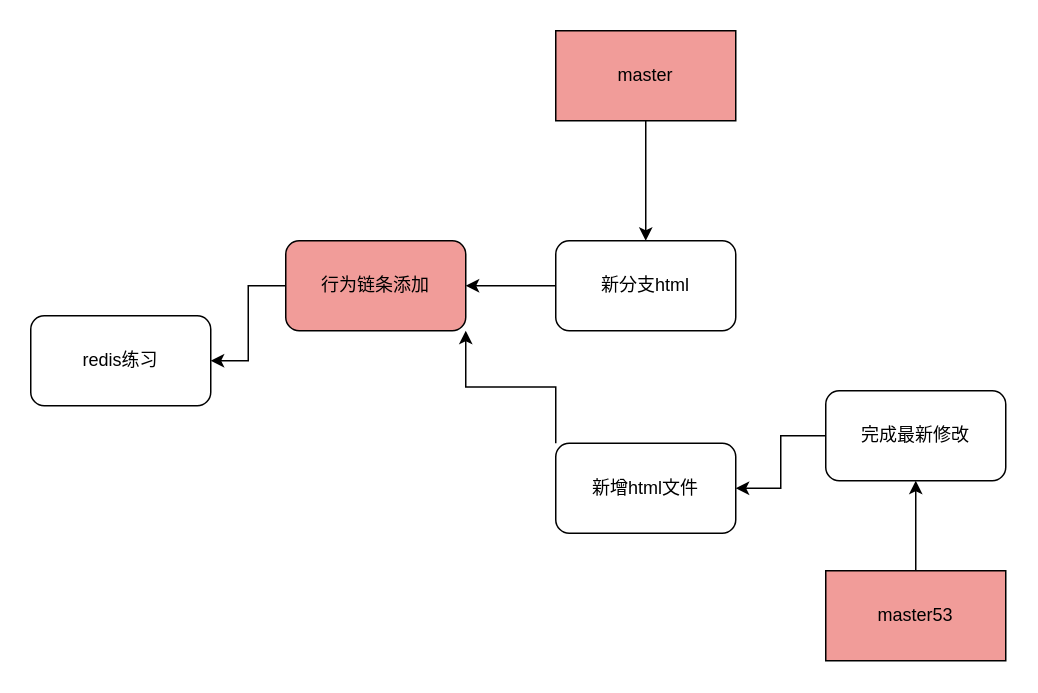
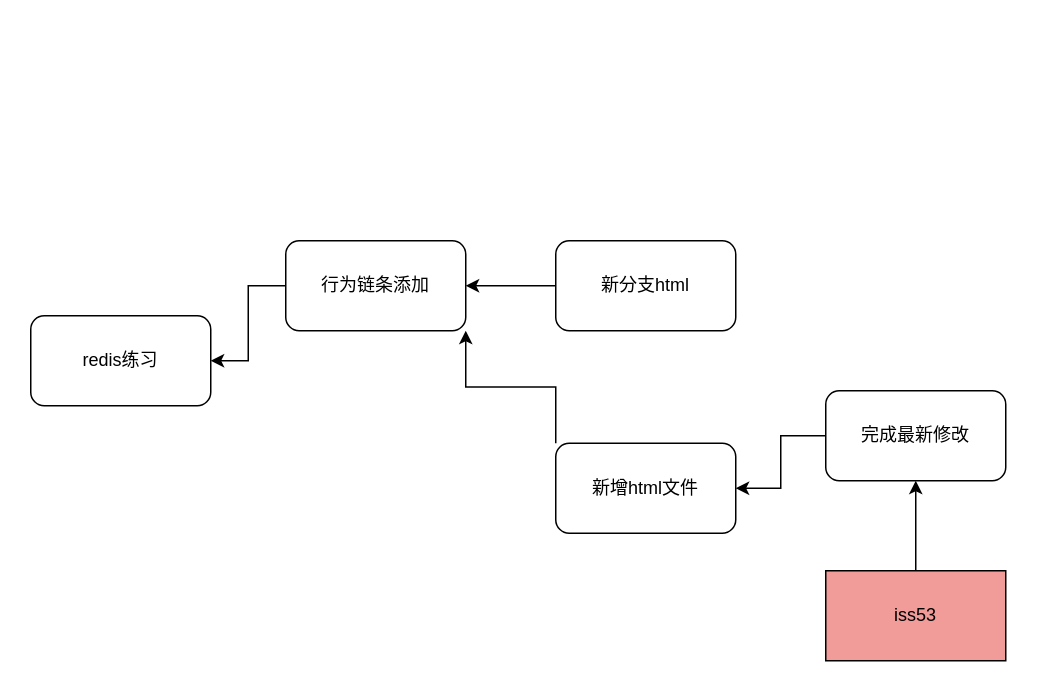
(646, 76) -> none
(646, 176) -> none
(376, 286) -> (376, 286)
(916, 616) -> (916, 616)
